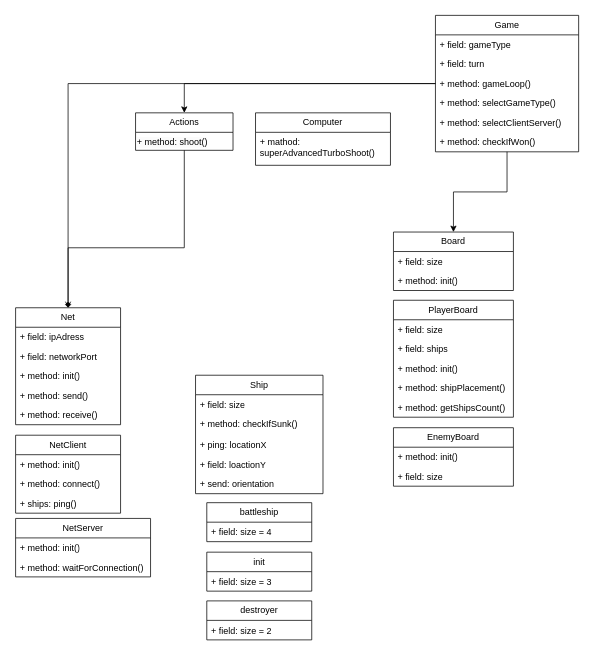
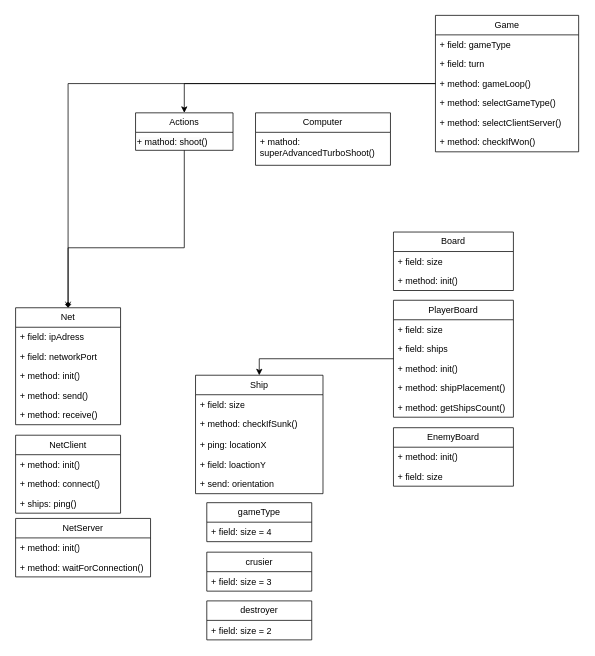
(176, 143) -> (176, 143)
(453, 208) -> none
none -> (321, 359)
(259, 513) -> (259, 513)
(259, 562) -> (259, 562)
